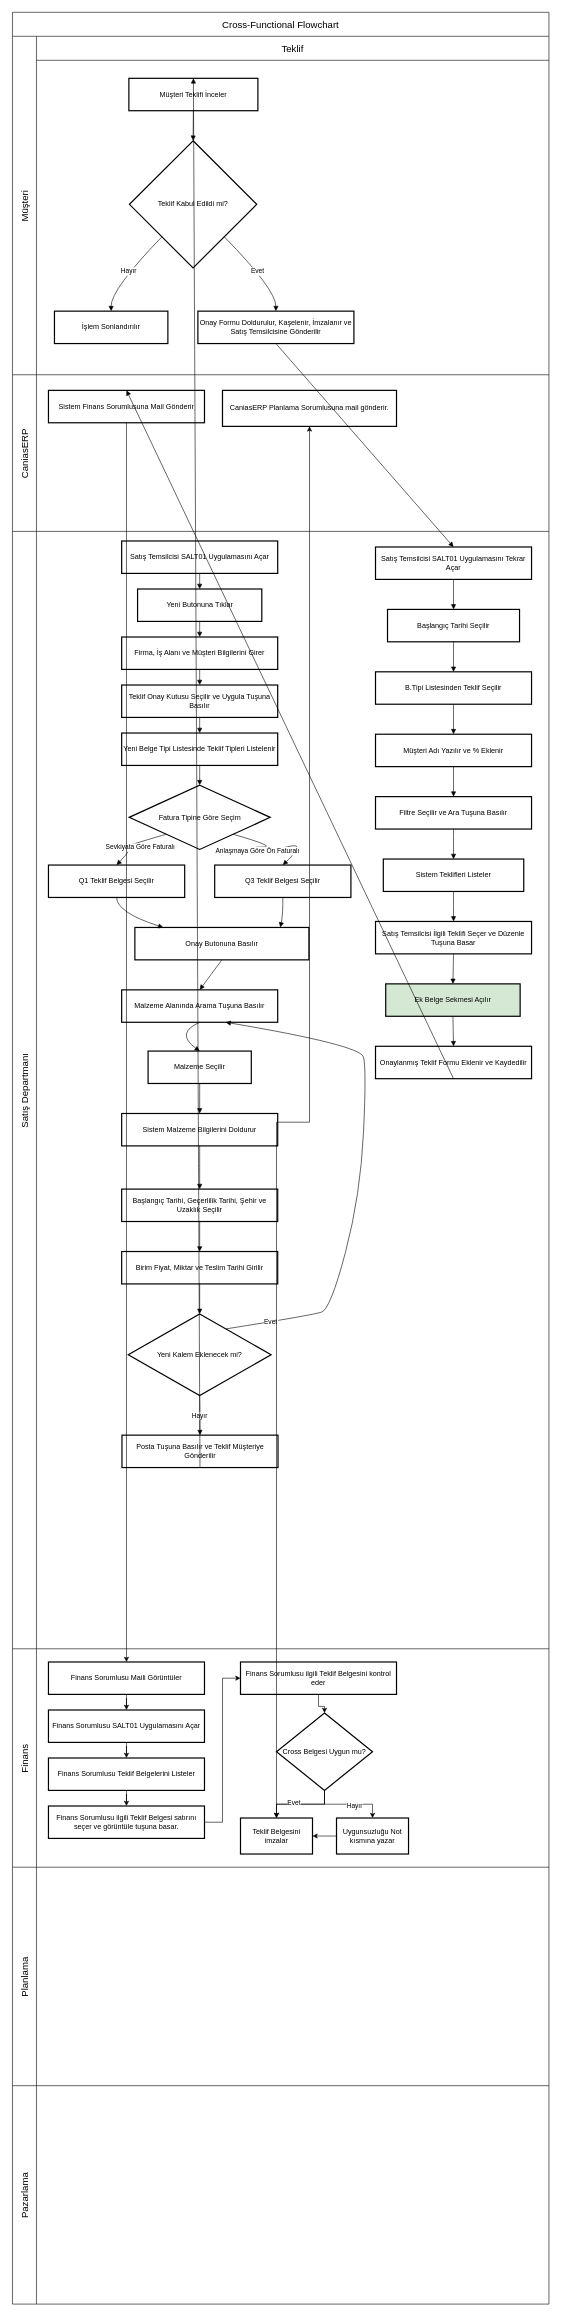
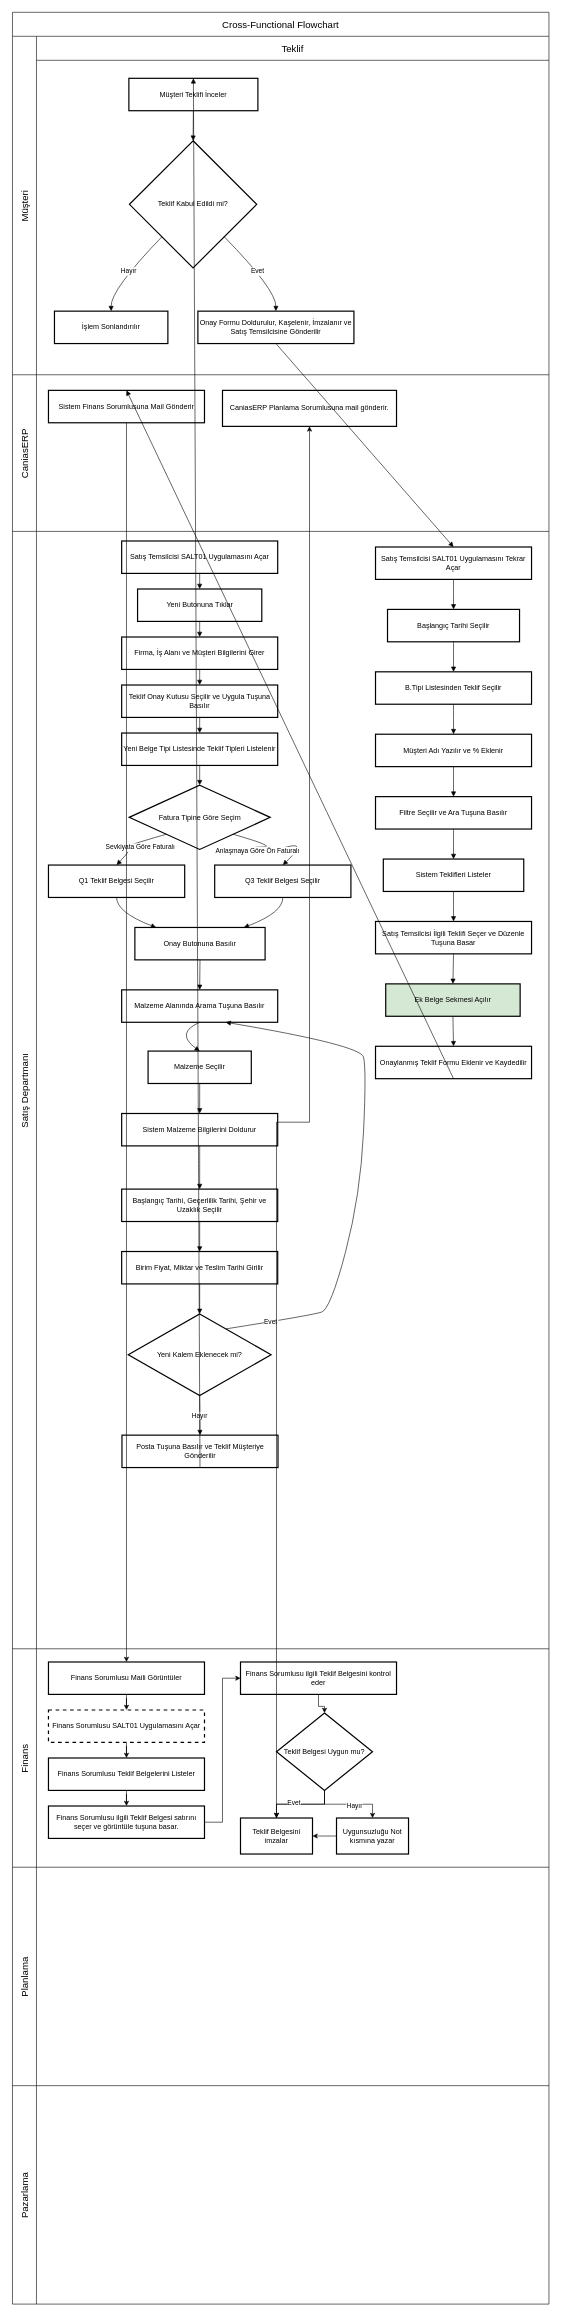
(222, 944) -> (200, 944)
(126, 1726) -> (126, 1726)
(324, 1752) -> (324, 1752)
